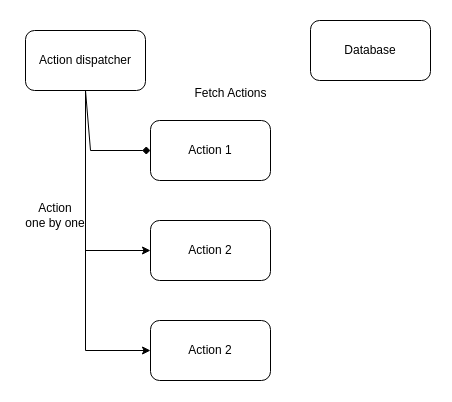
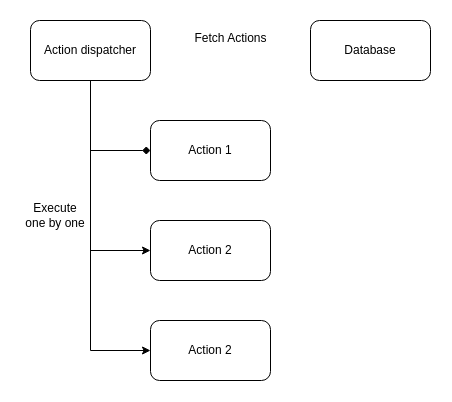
(86, 61) -> (91, 51)
(231, 94) -> (231, 39)
(56, 216) -> (56, 216)
